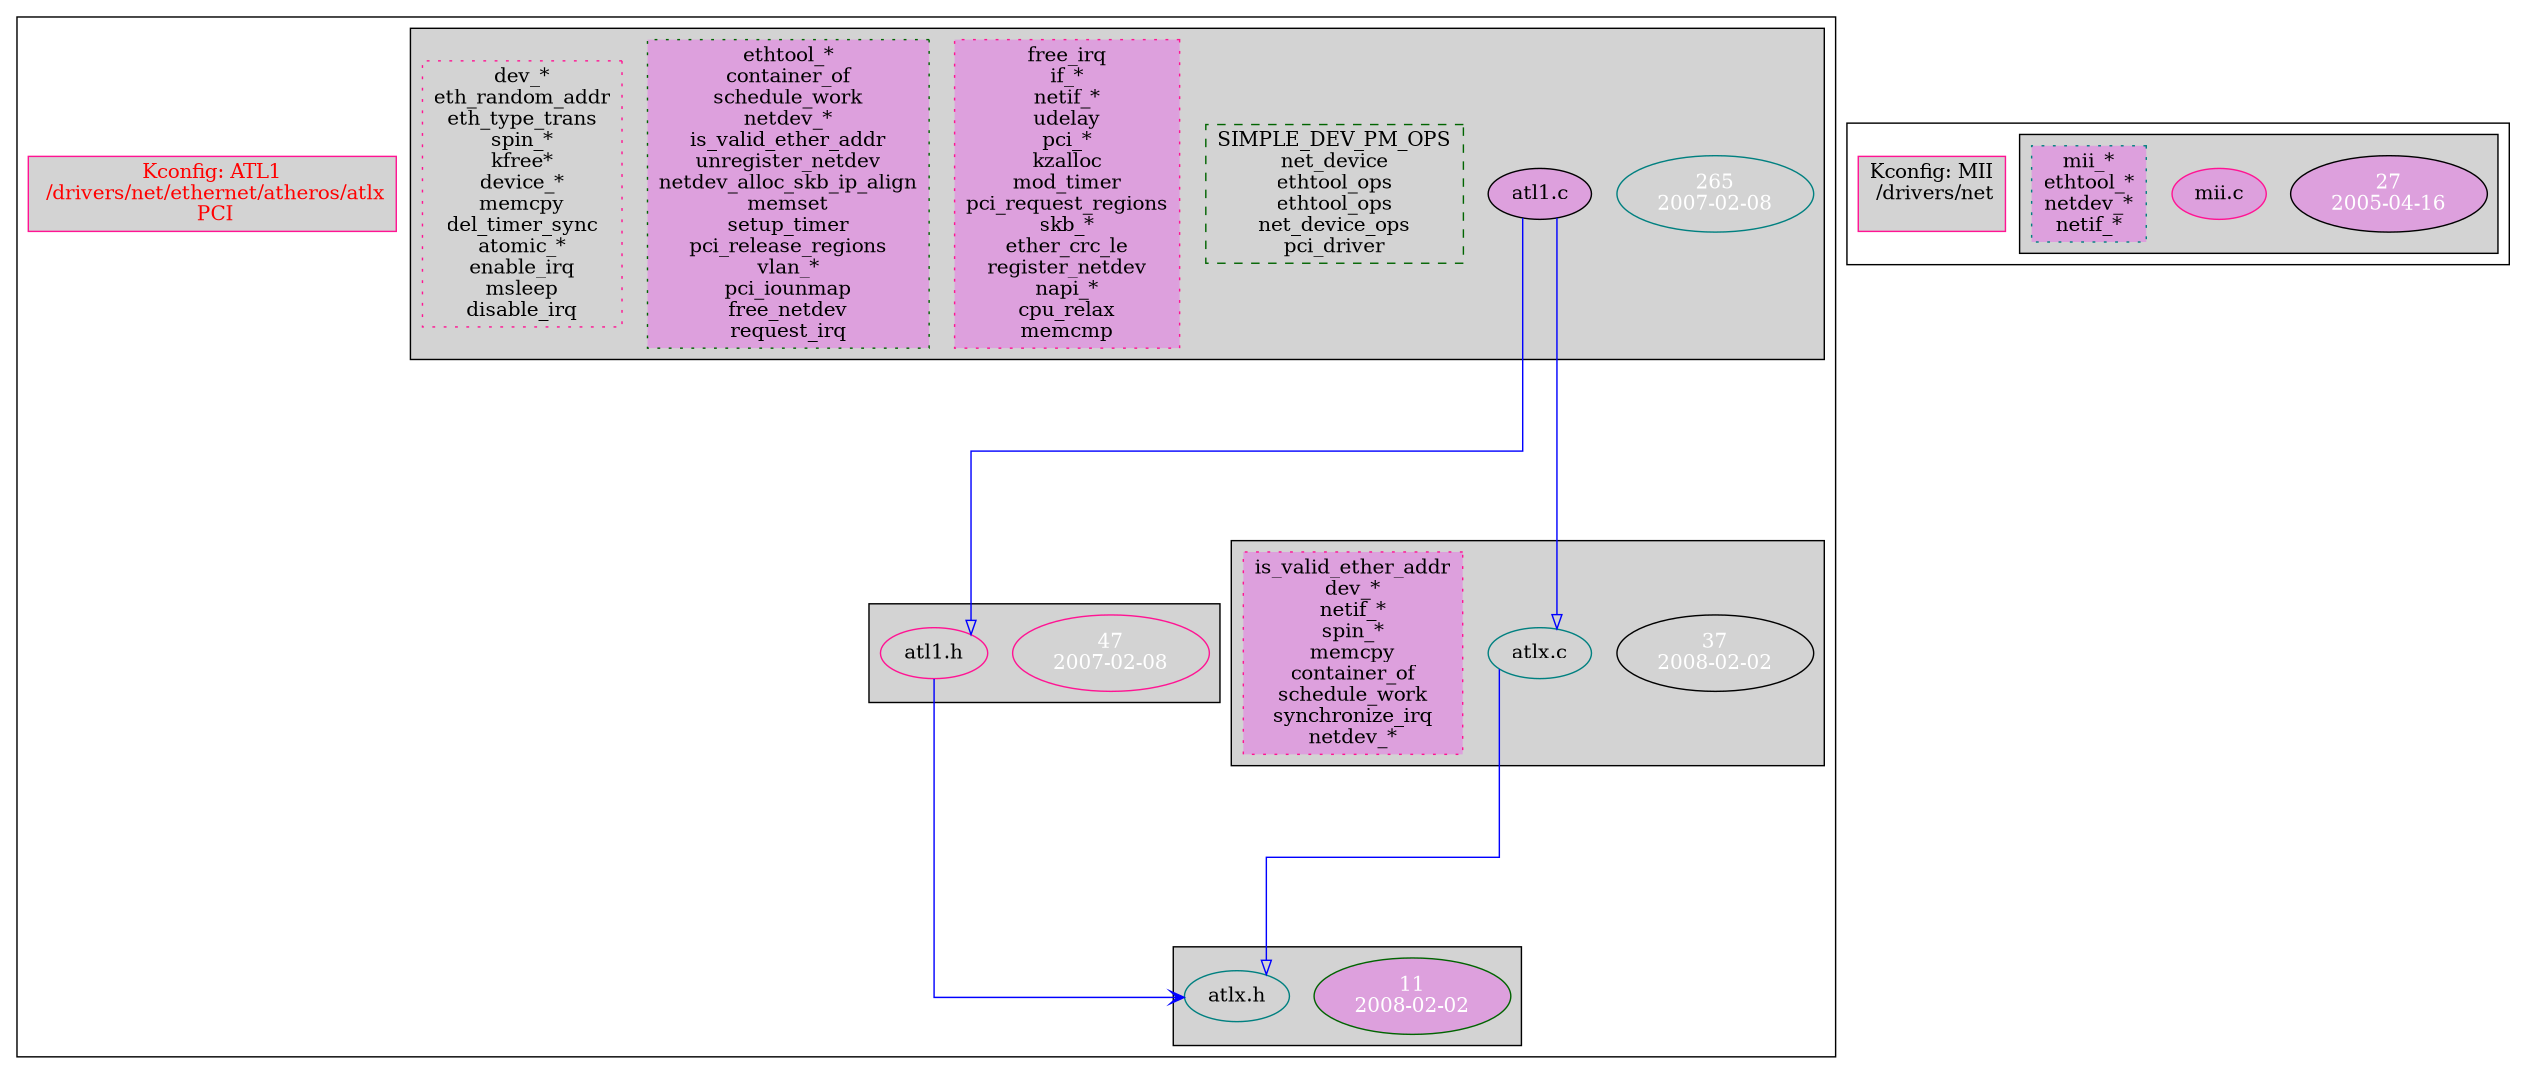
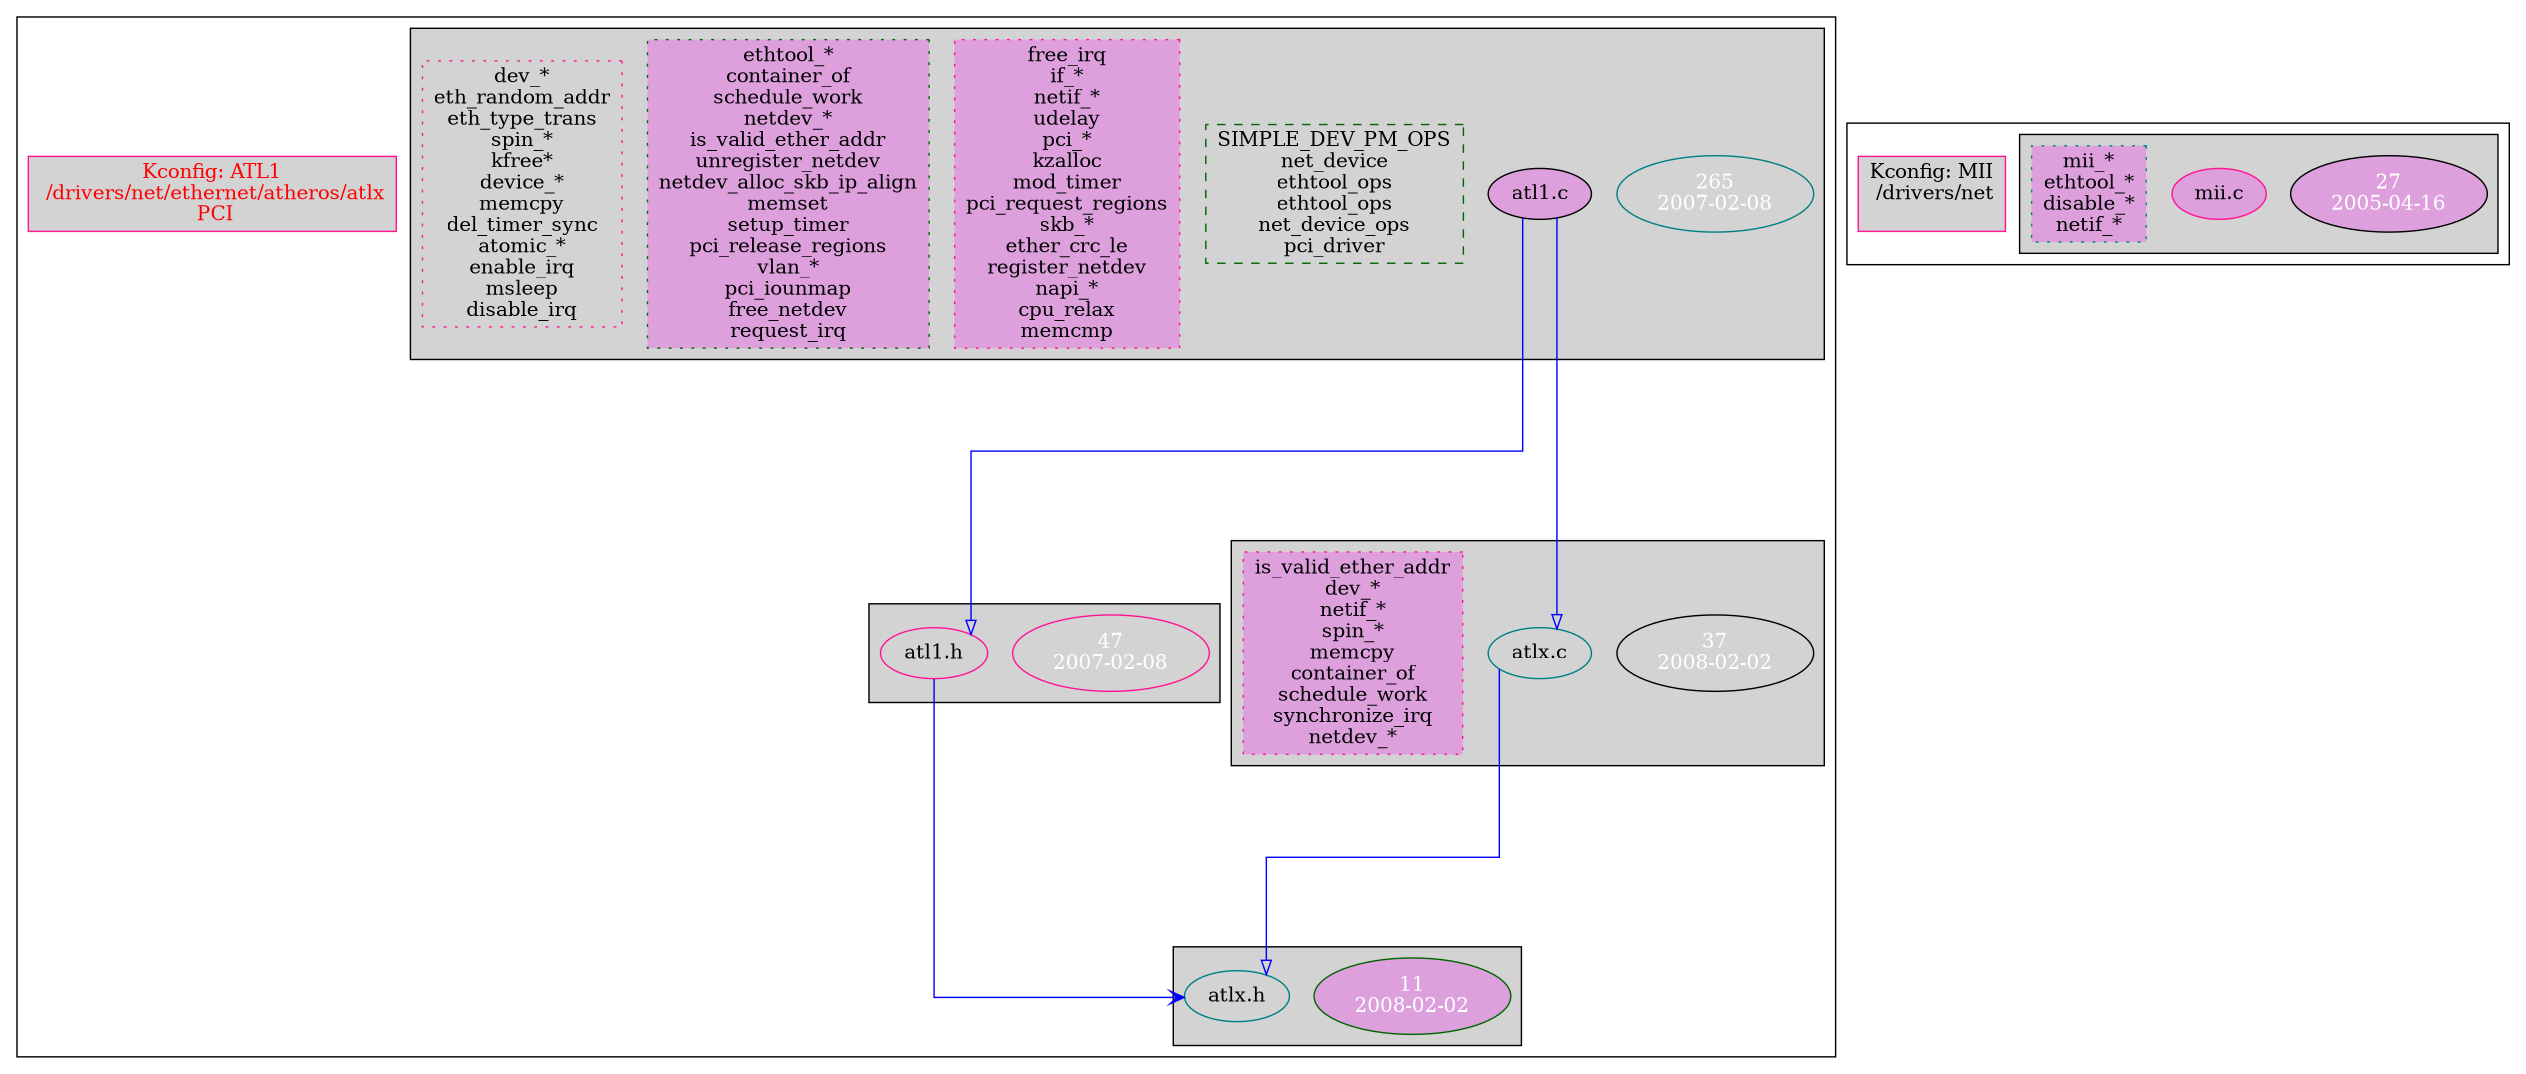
(2089, 194) -> (2089, 194)
